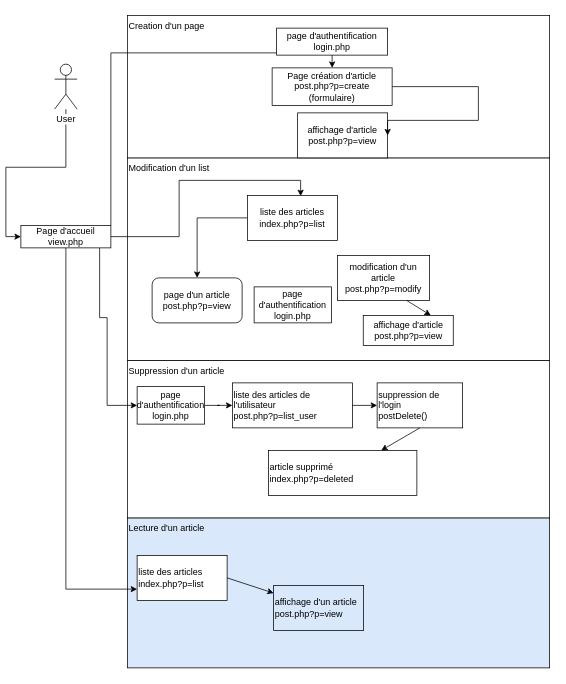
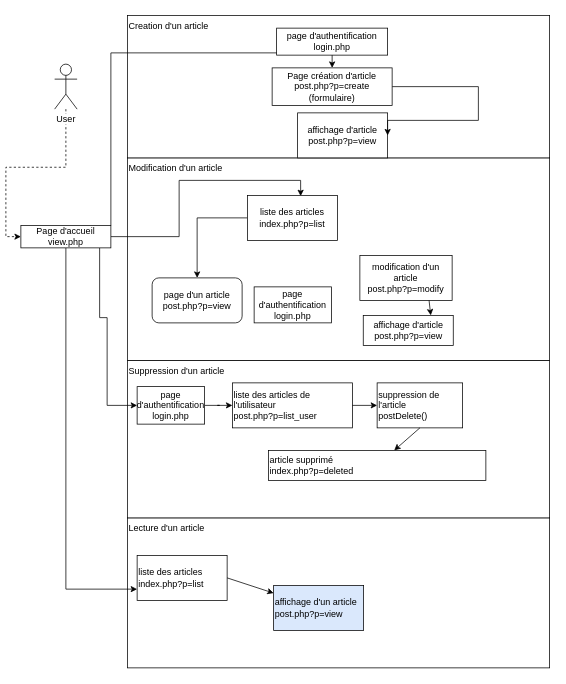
(169, 26) -> (175, 26)
(19, 167) -> (19, 167)
(175, 169) -> (182, 169)
(383, 278) -> (406, 278)
(420, 405) -> (420, 405)
(342, 473) -> (377, 465)
(173, 529) -> (173, 529)
